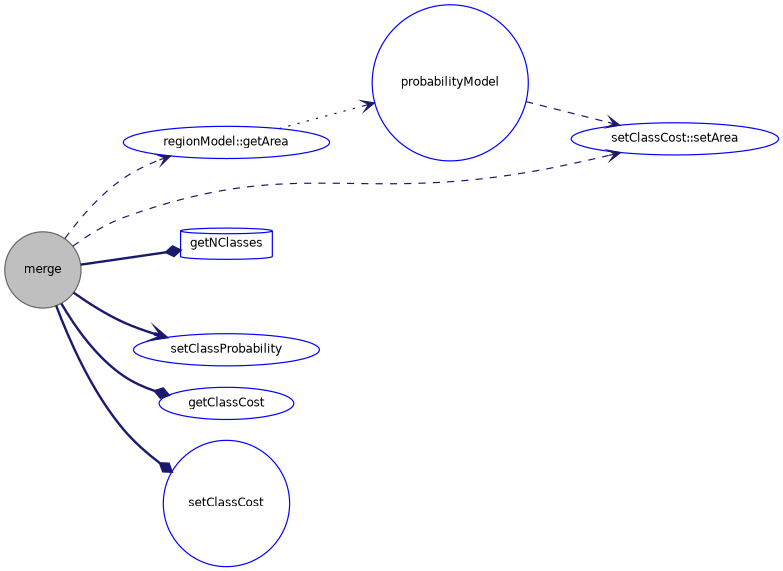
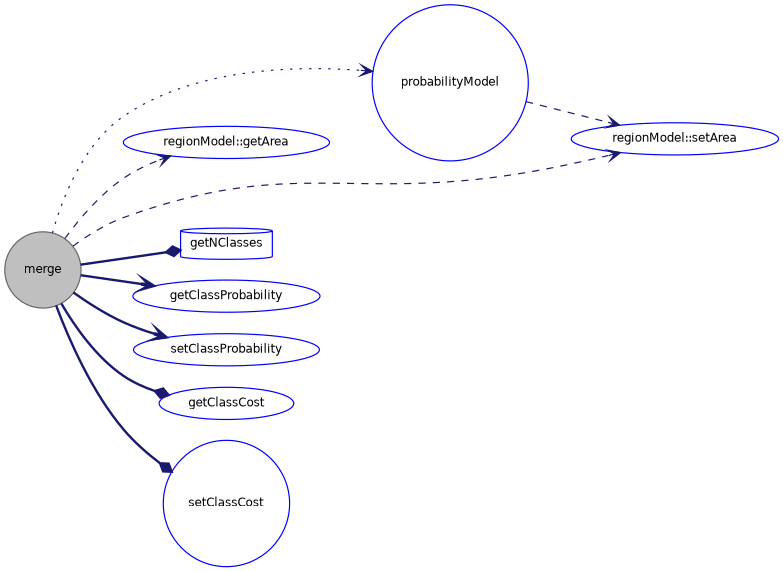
(321, 117) -> (171, 92)
(675, 139) -> (675, 139)
none -> (226, 296)
